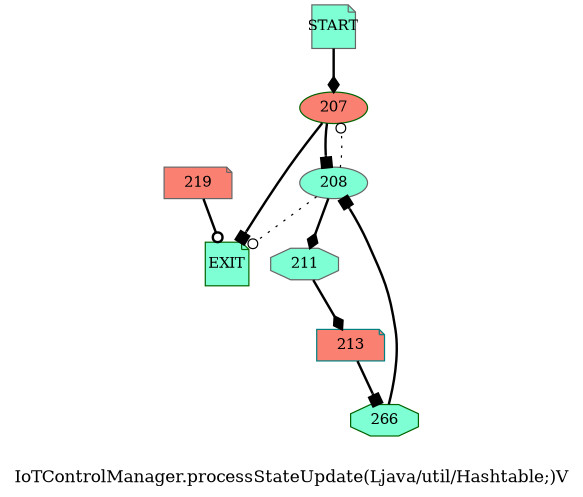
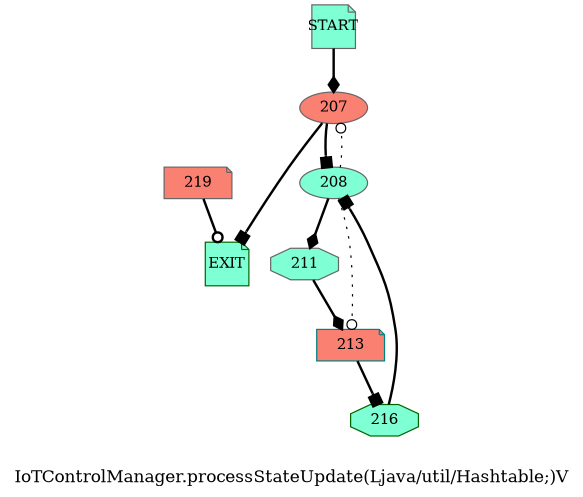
(334, 108) -> (334, 108)
(287, 219) -> (351, 258)
(385, 420) -> (385, 420)
